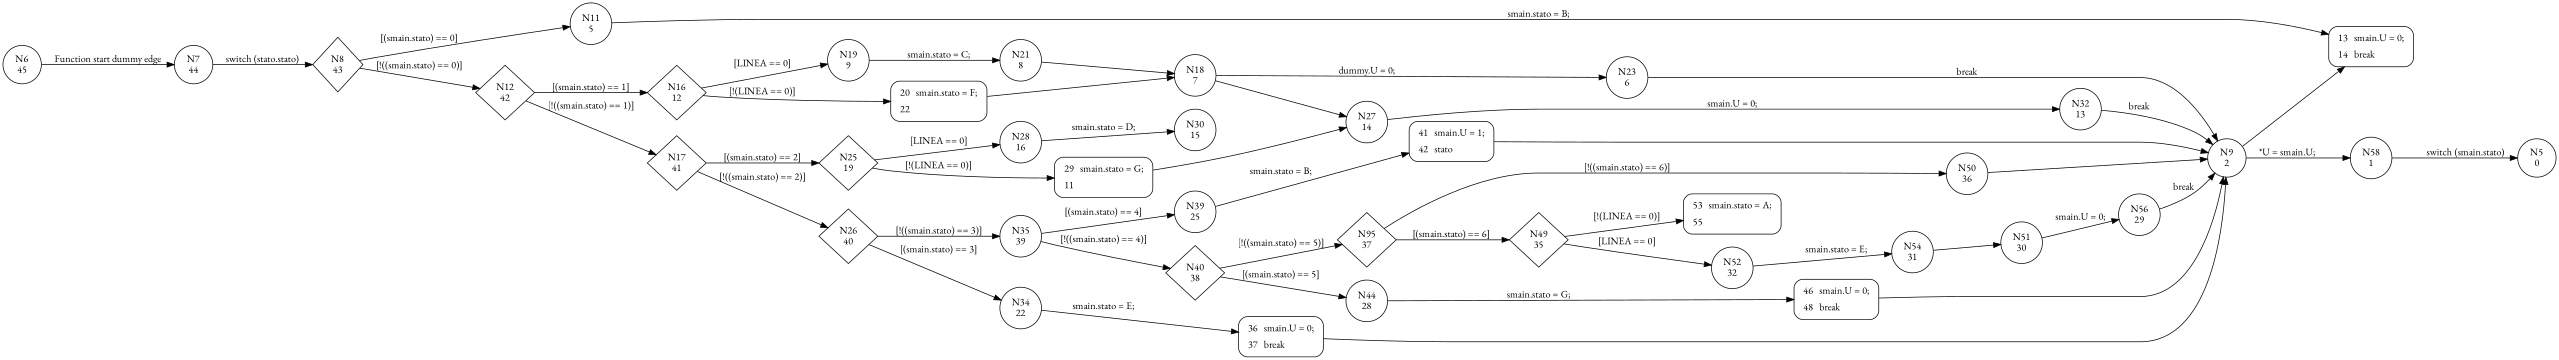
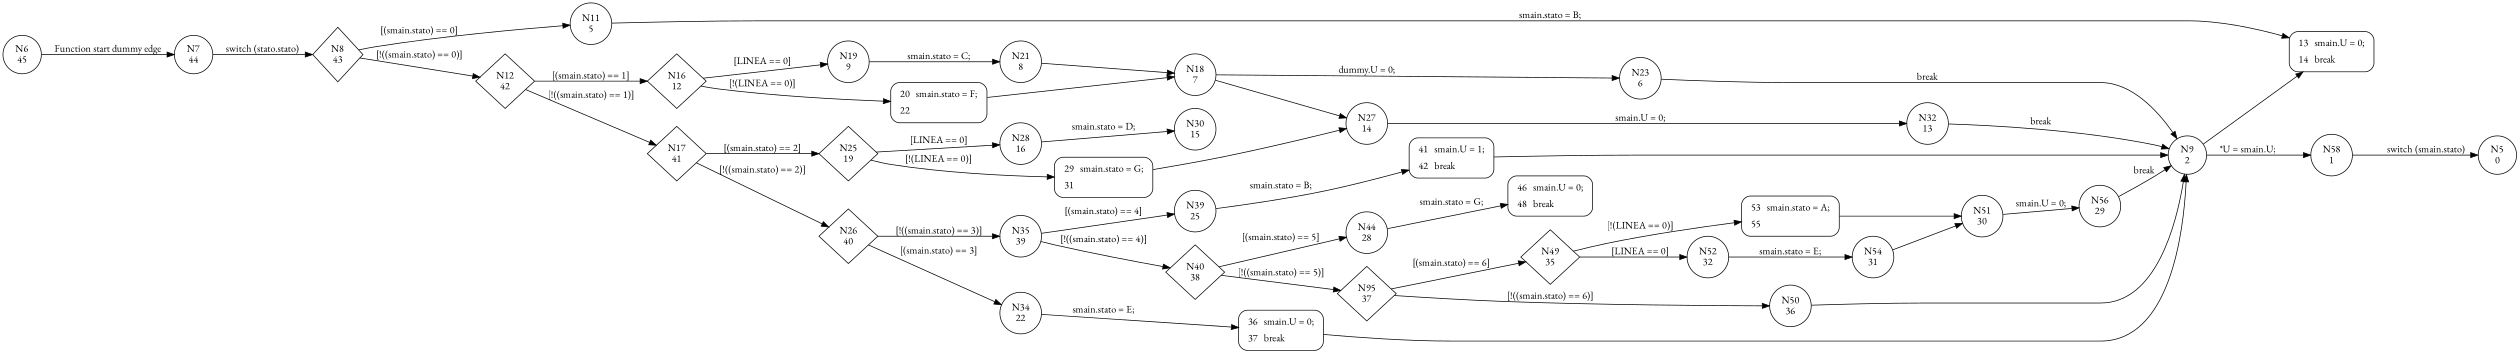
(1444, 149) -> (1445, 166)
(1069, 185) -> (1069, 185)
none -> (1897, 216)
(2085, 297) -> none
